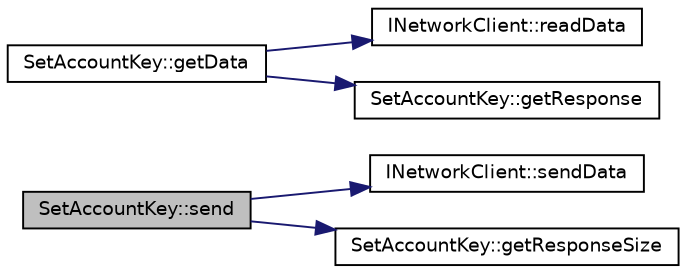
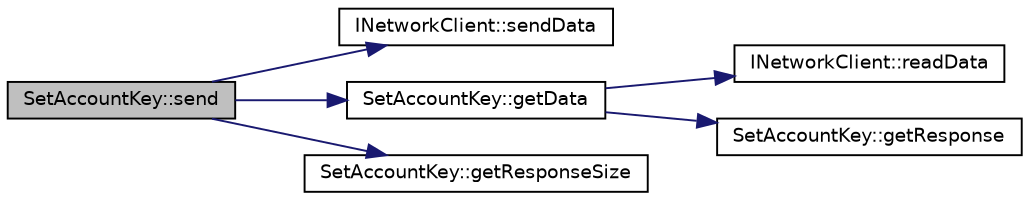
none -> (281, 100)
